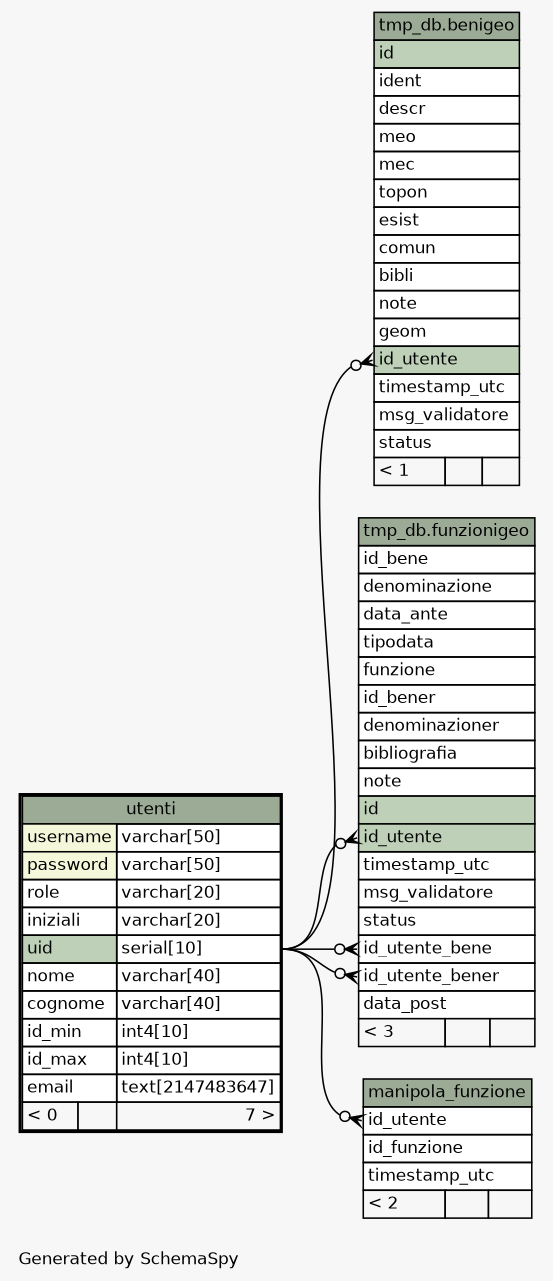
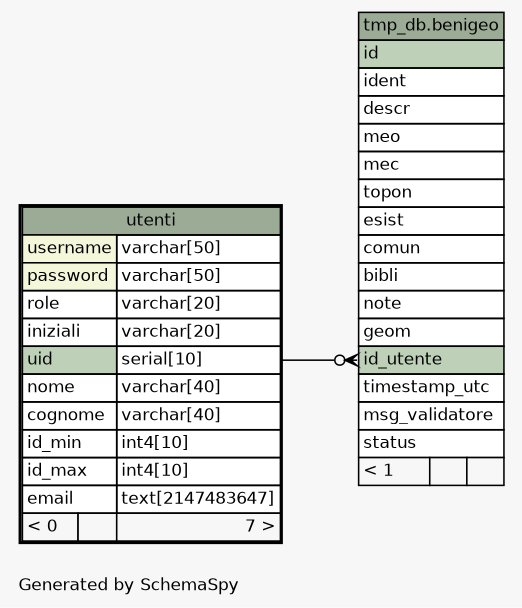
(447, 782) -> none
(447, 1149) -> none
